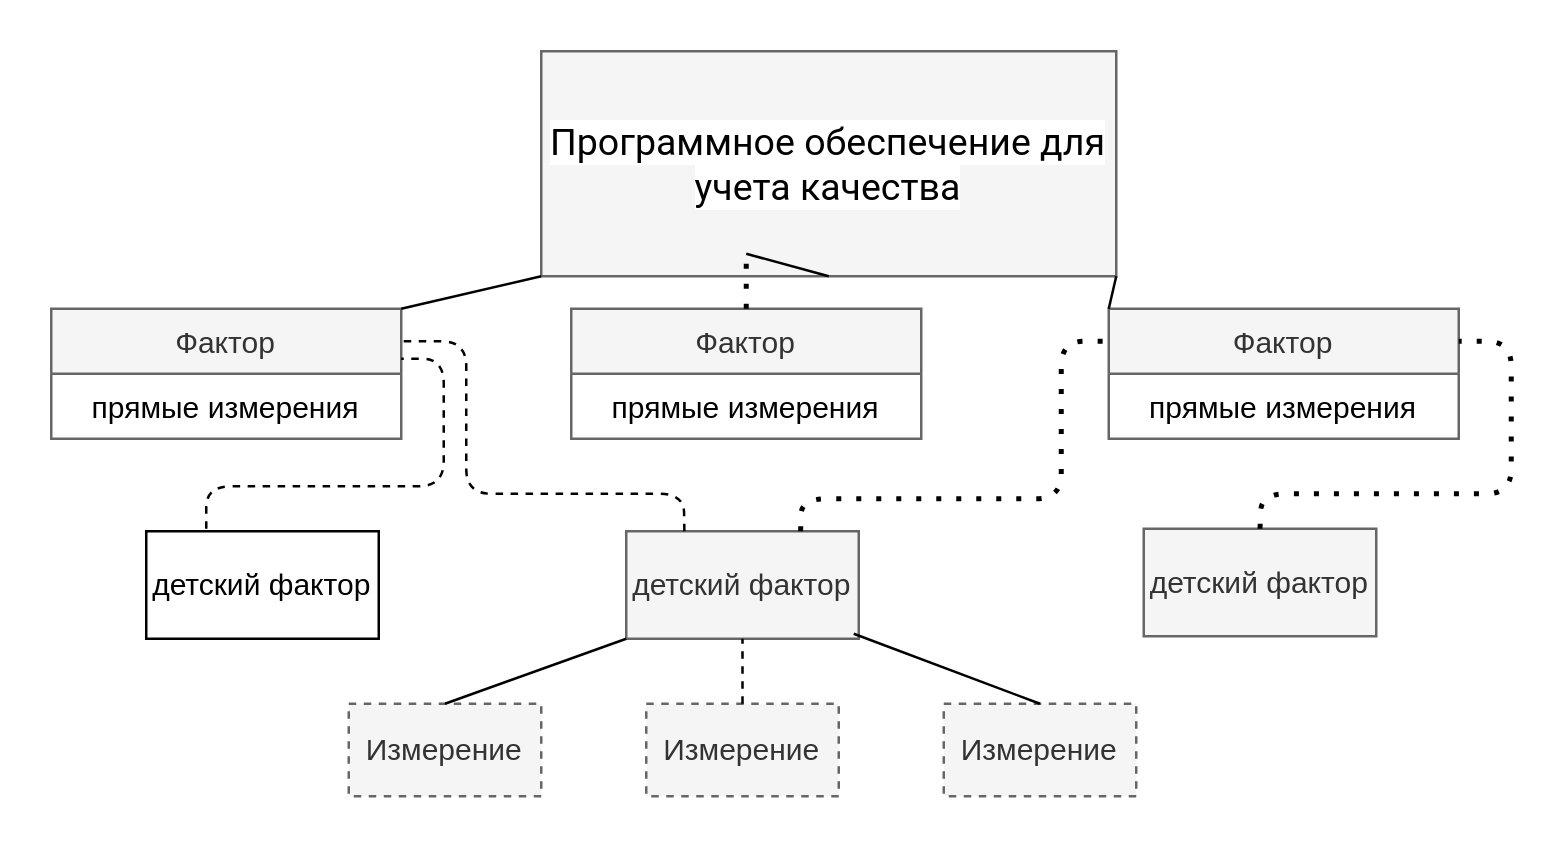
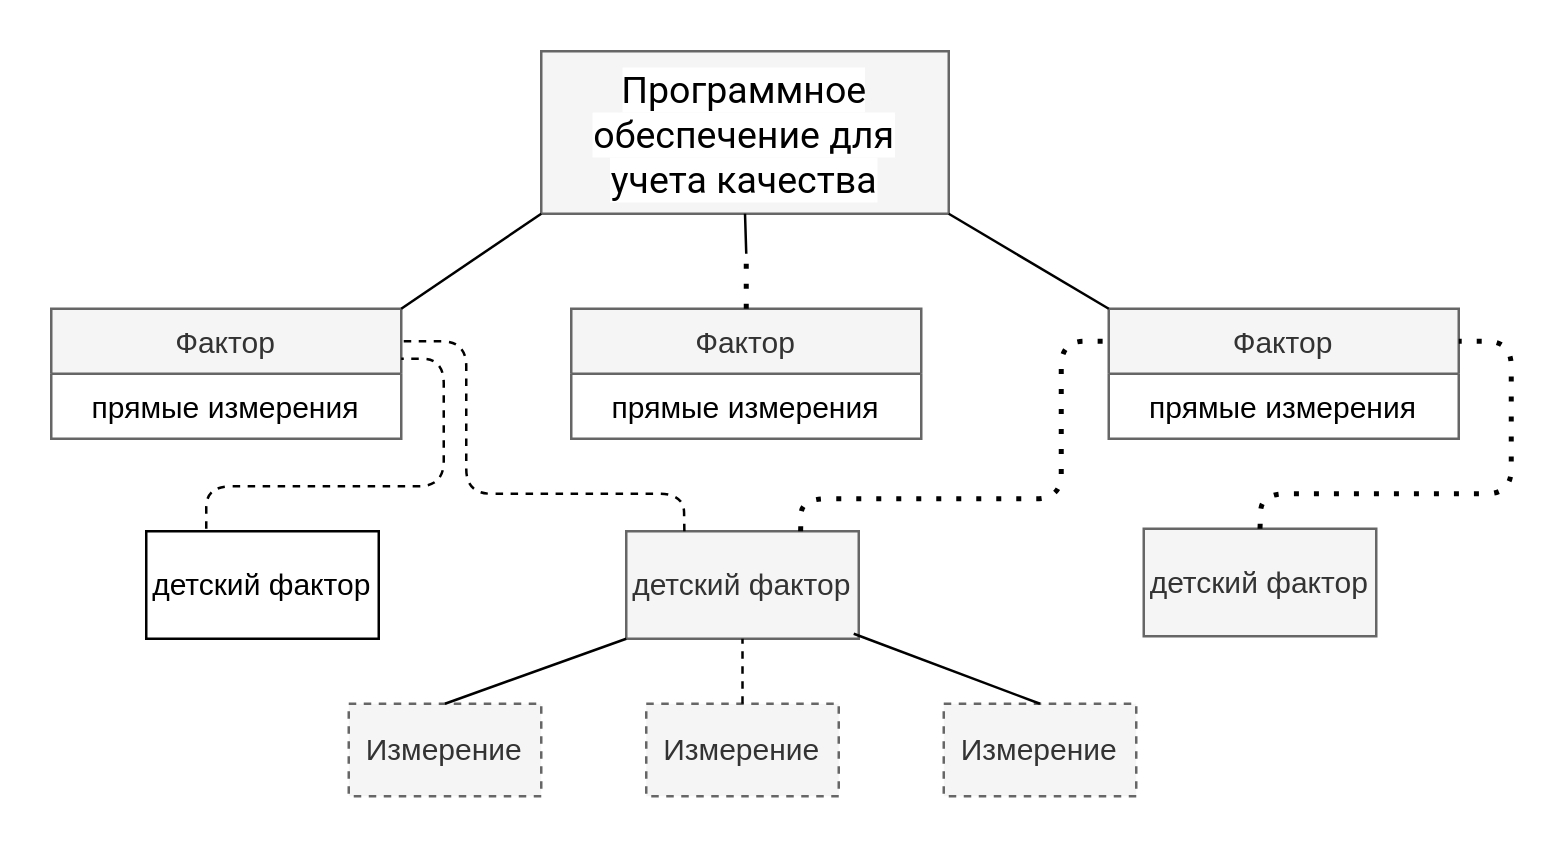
(829, 164) -> (745, 133)
